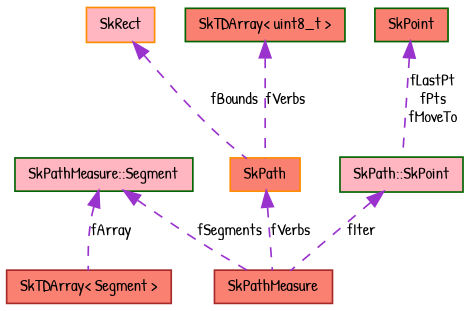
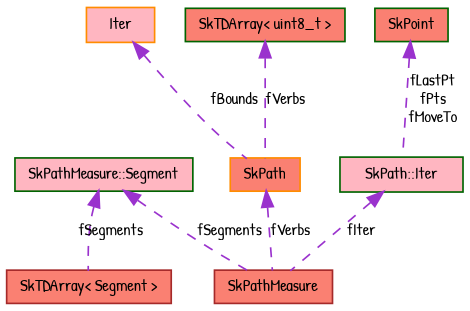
(121, 25) -> (121, 25)
(401, 175) -> (401, 175)
(111, 231) -> (111, 231)
